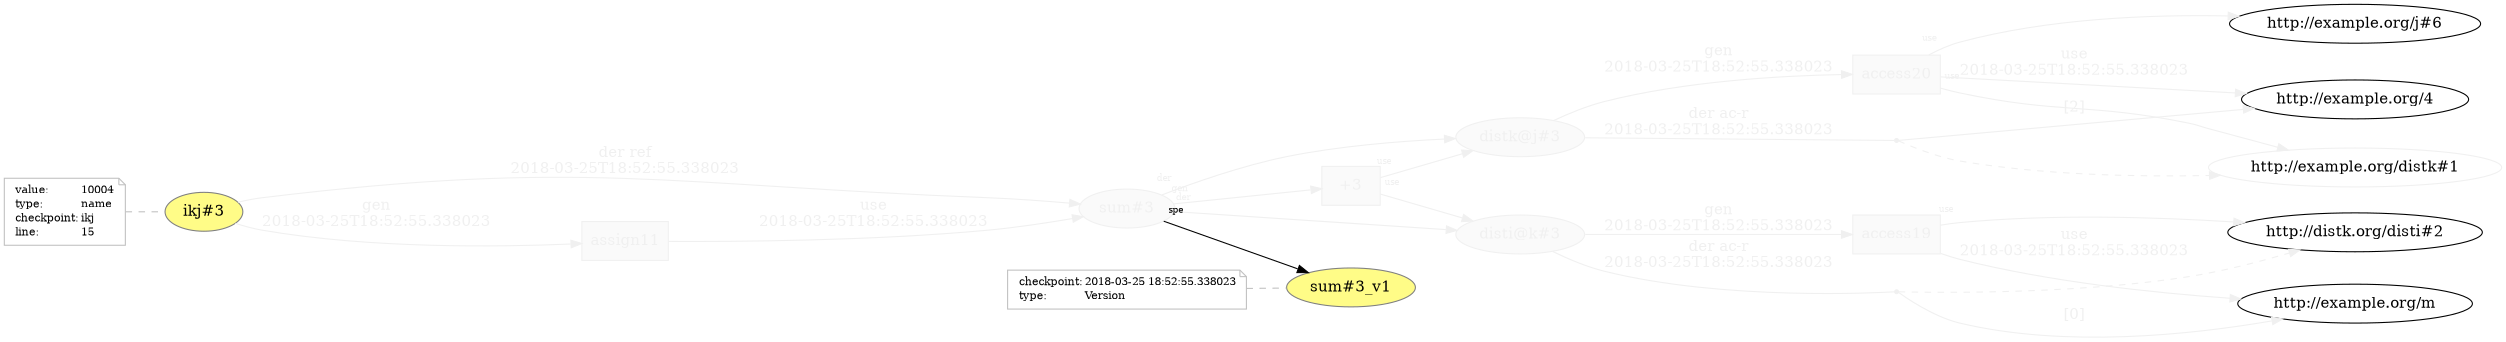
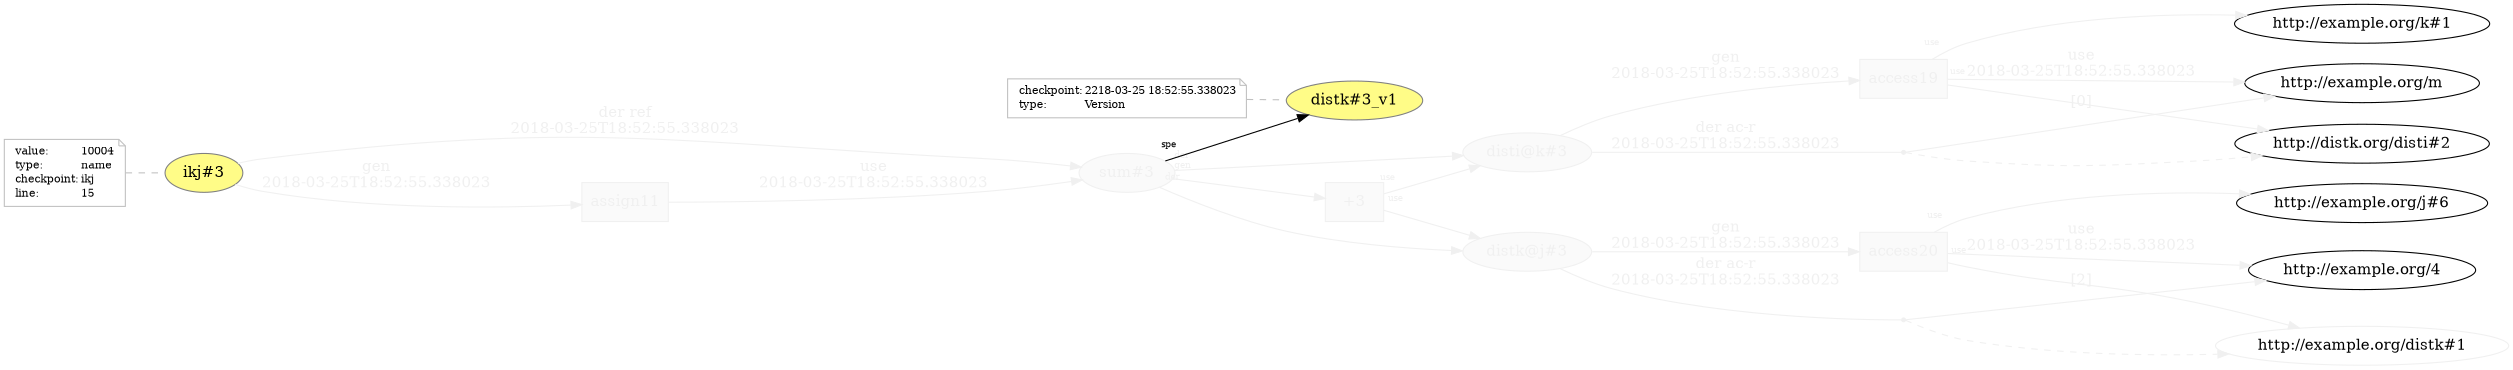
none -> (2362, 24)
(1161, 282) -> (1161, 91)
(1351, 287) -> (1354, 100)
